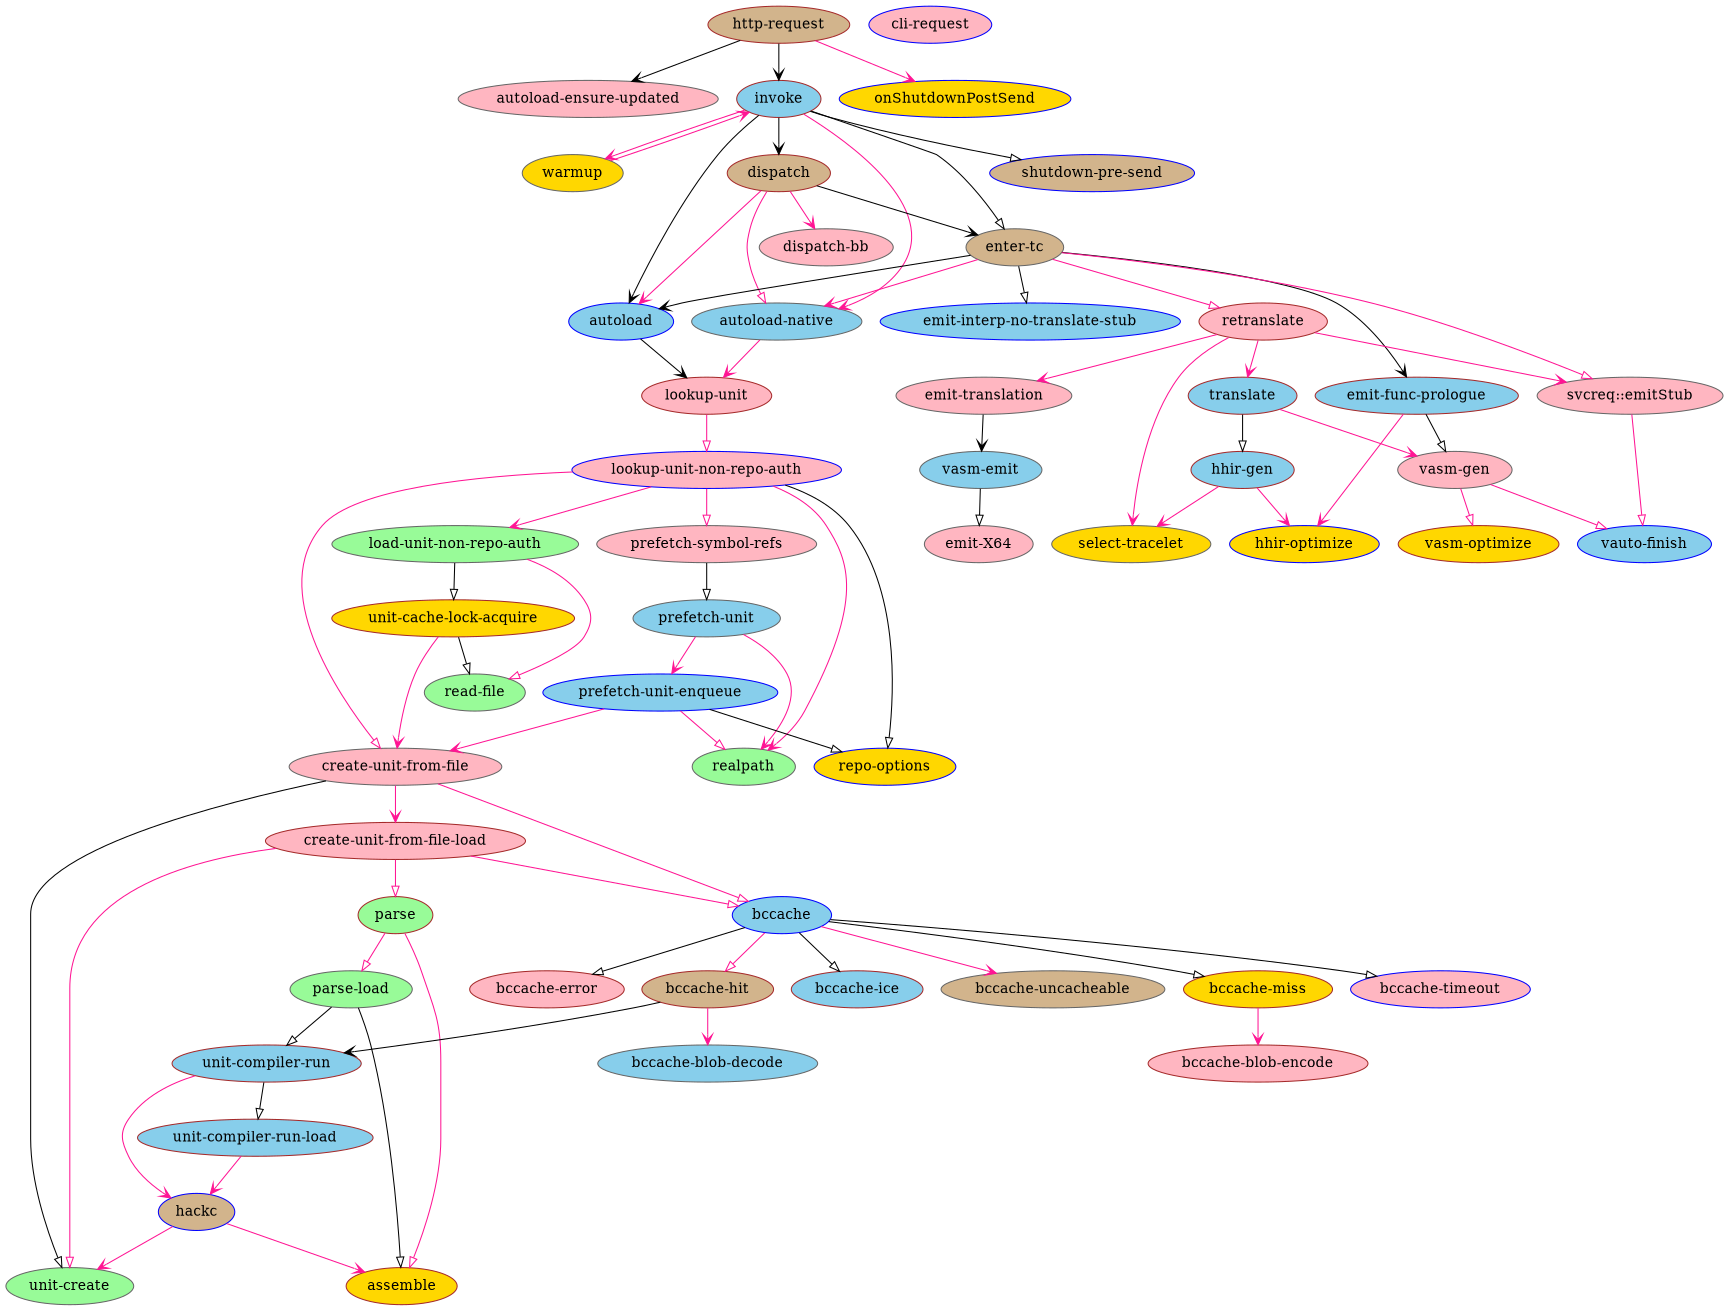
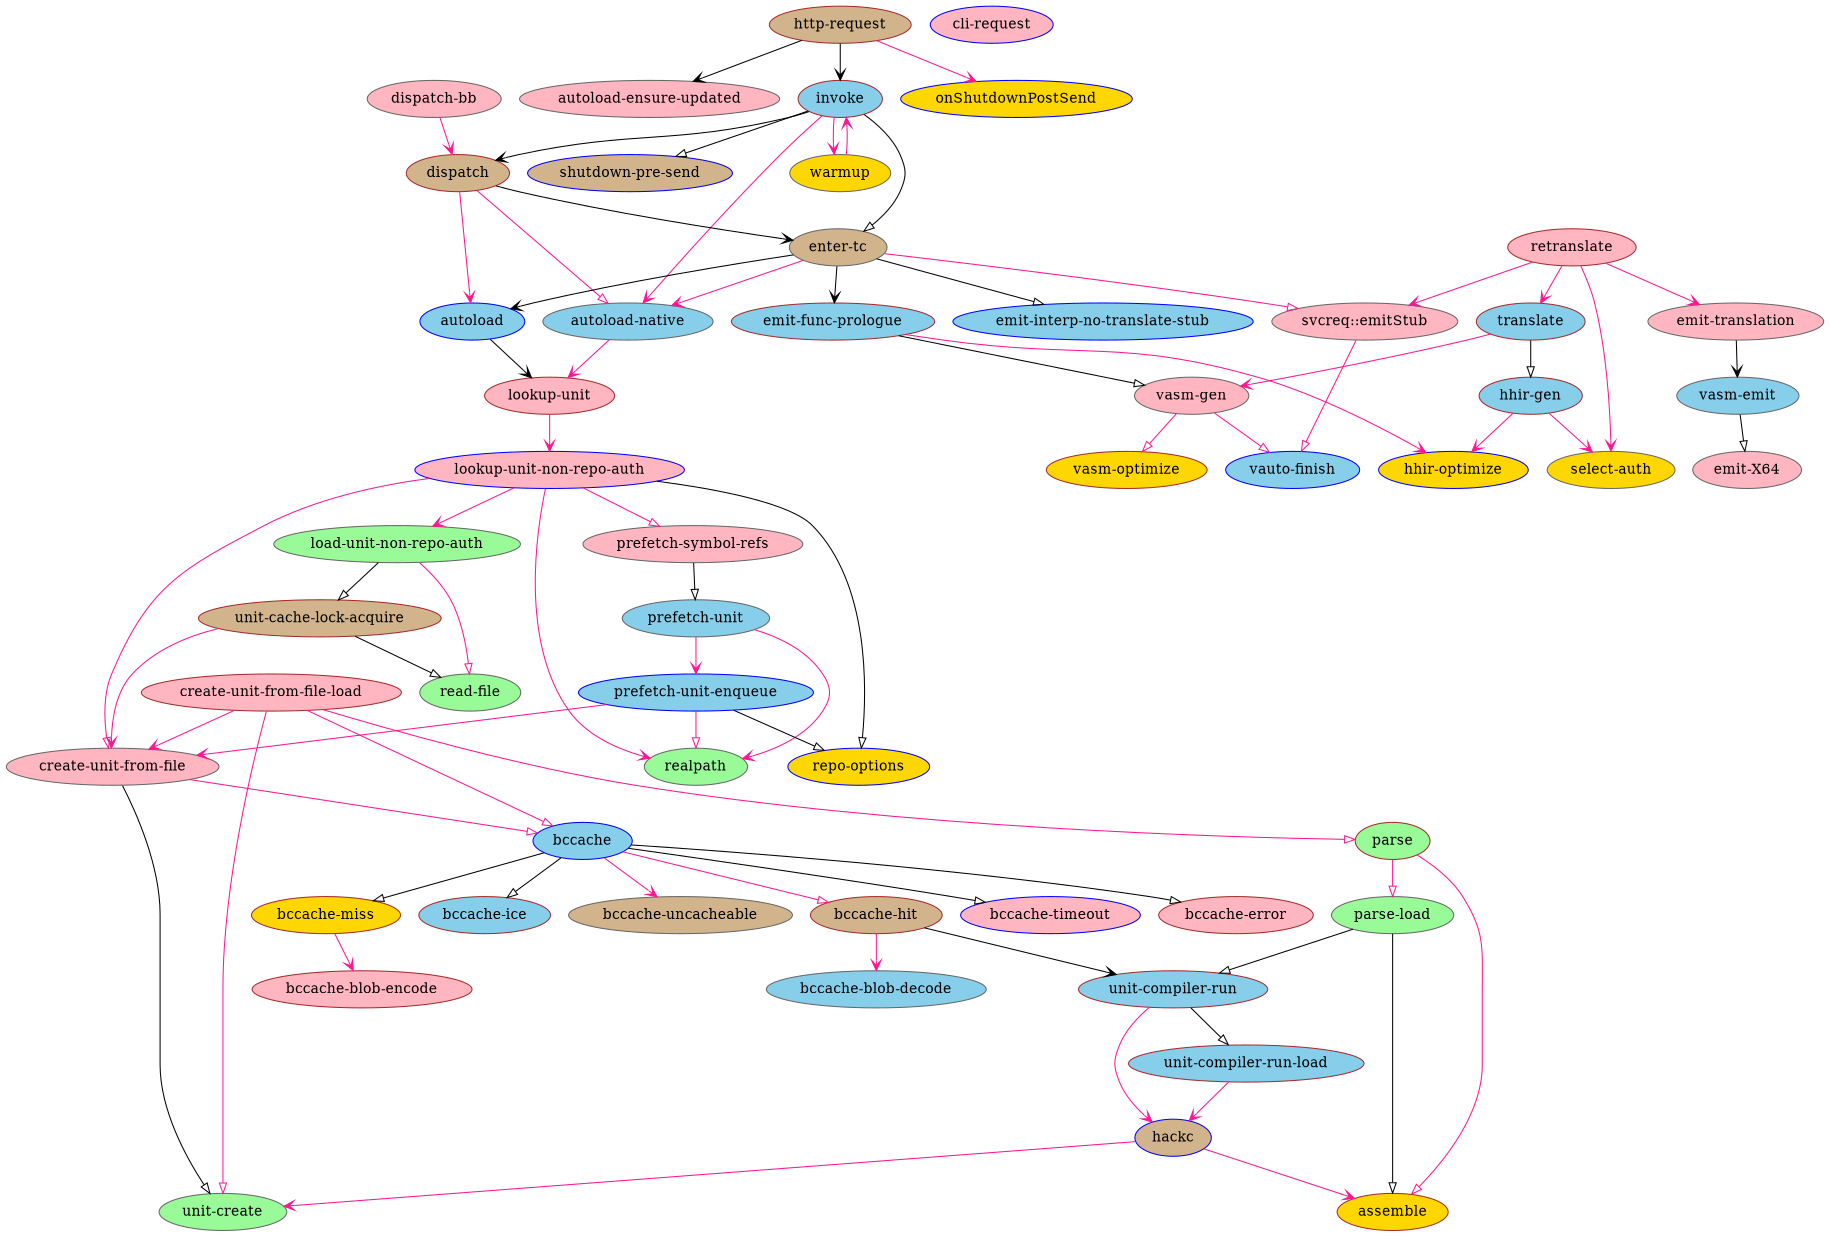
(687, 198) -> none
(800, 206) -> (444, 131)
(1131, 282) -> none
(707, 428) -> (550, 428)
(1131, 544) -> (1611, 470)
(453, 618) -> (320, 618)
(395, 799) -> (196, 728)
